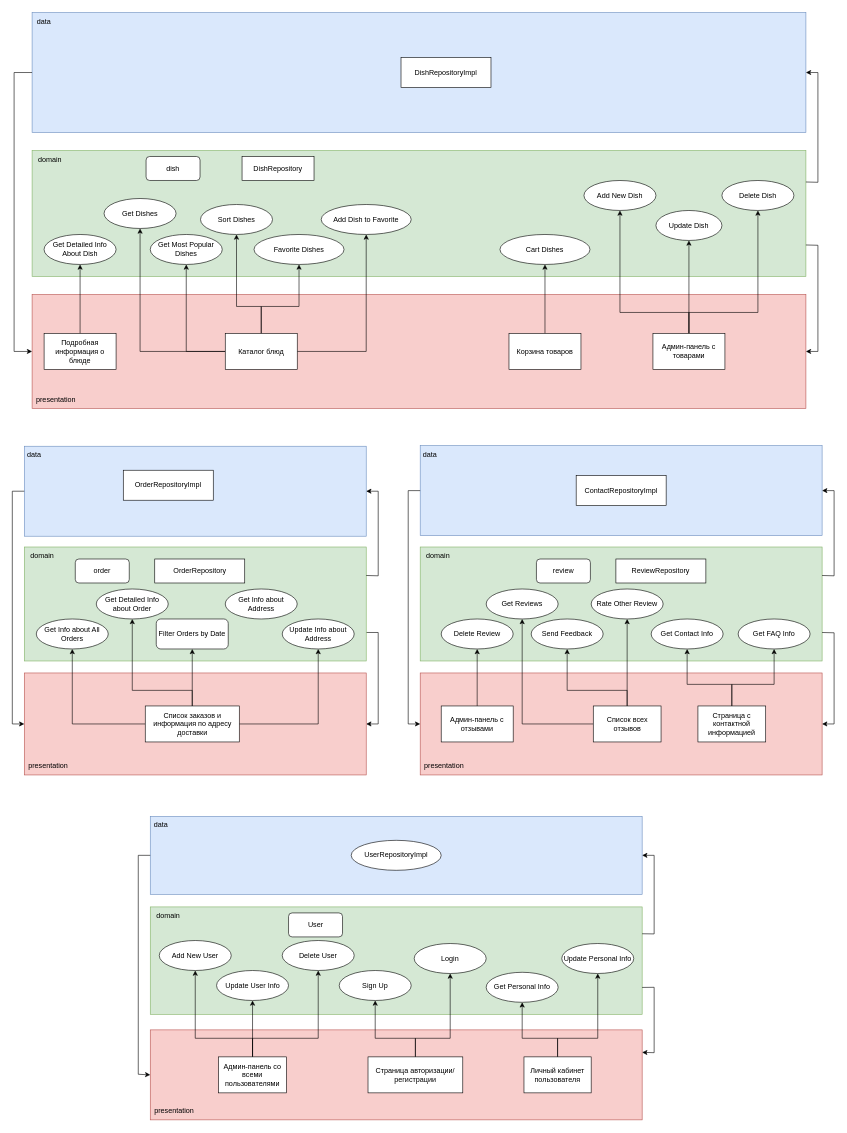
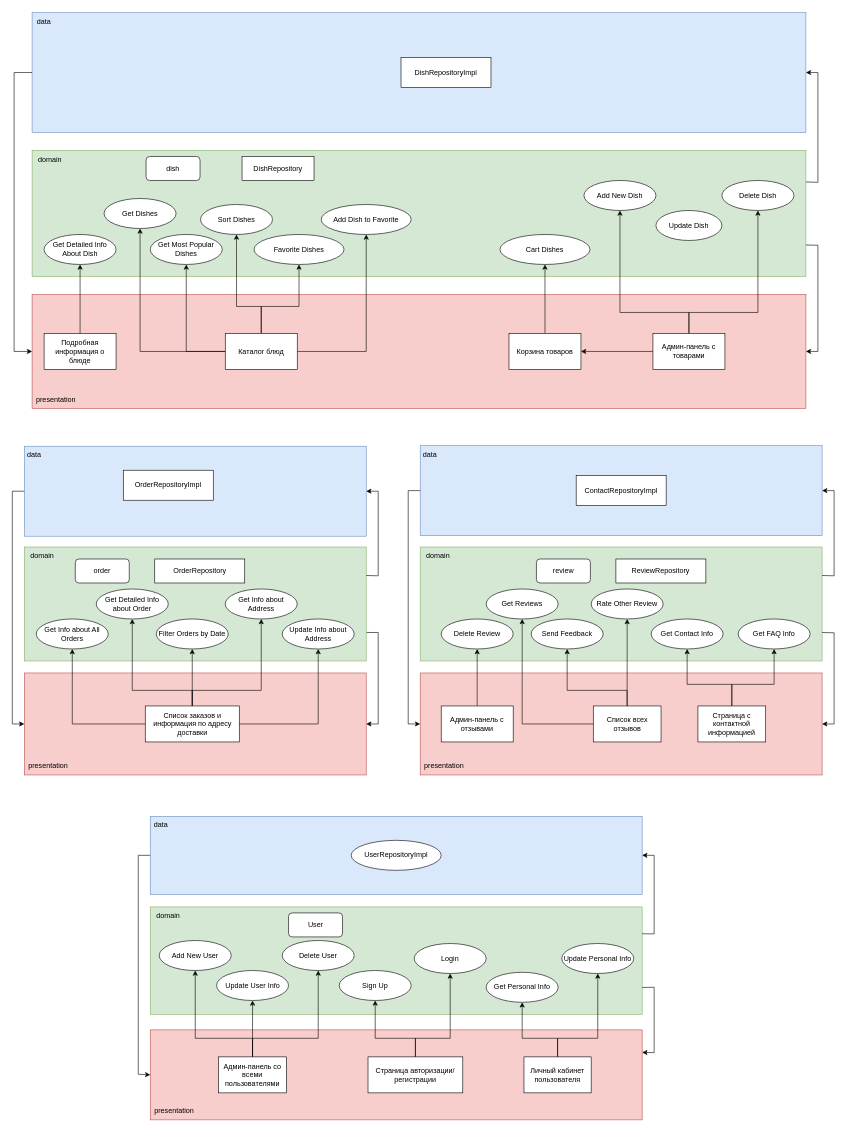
(689, 245) -> (619, 351)
(192, 634) -> (192, 634)
none -> (228, 690)
